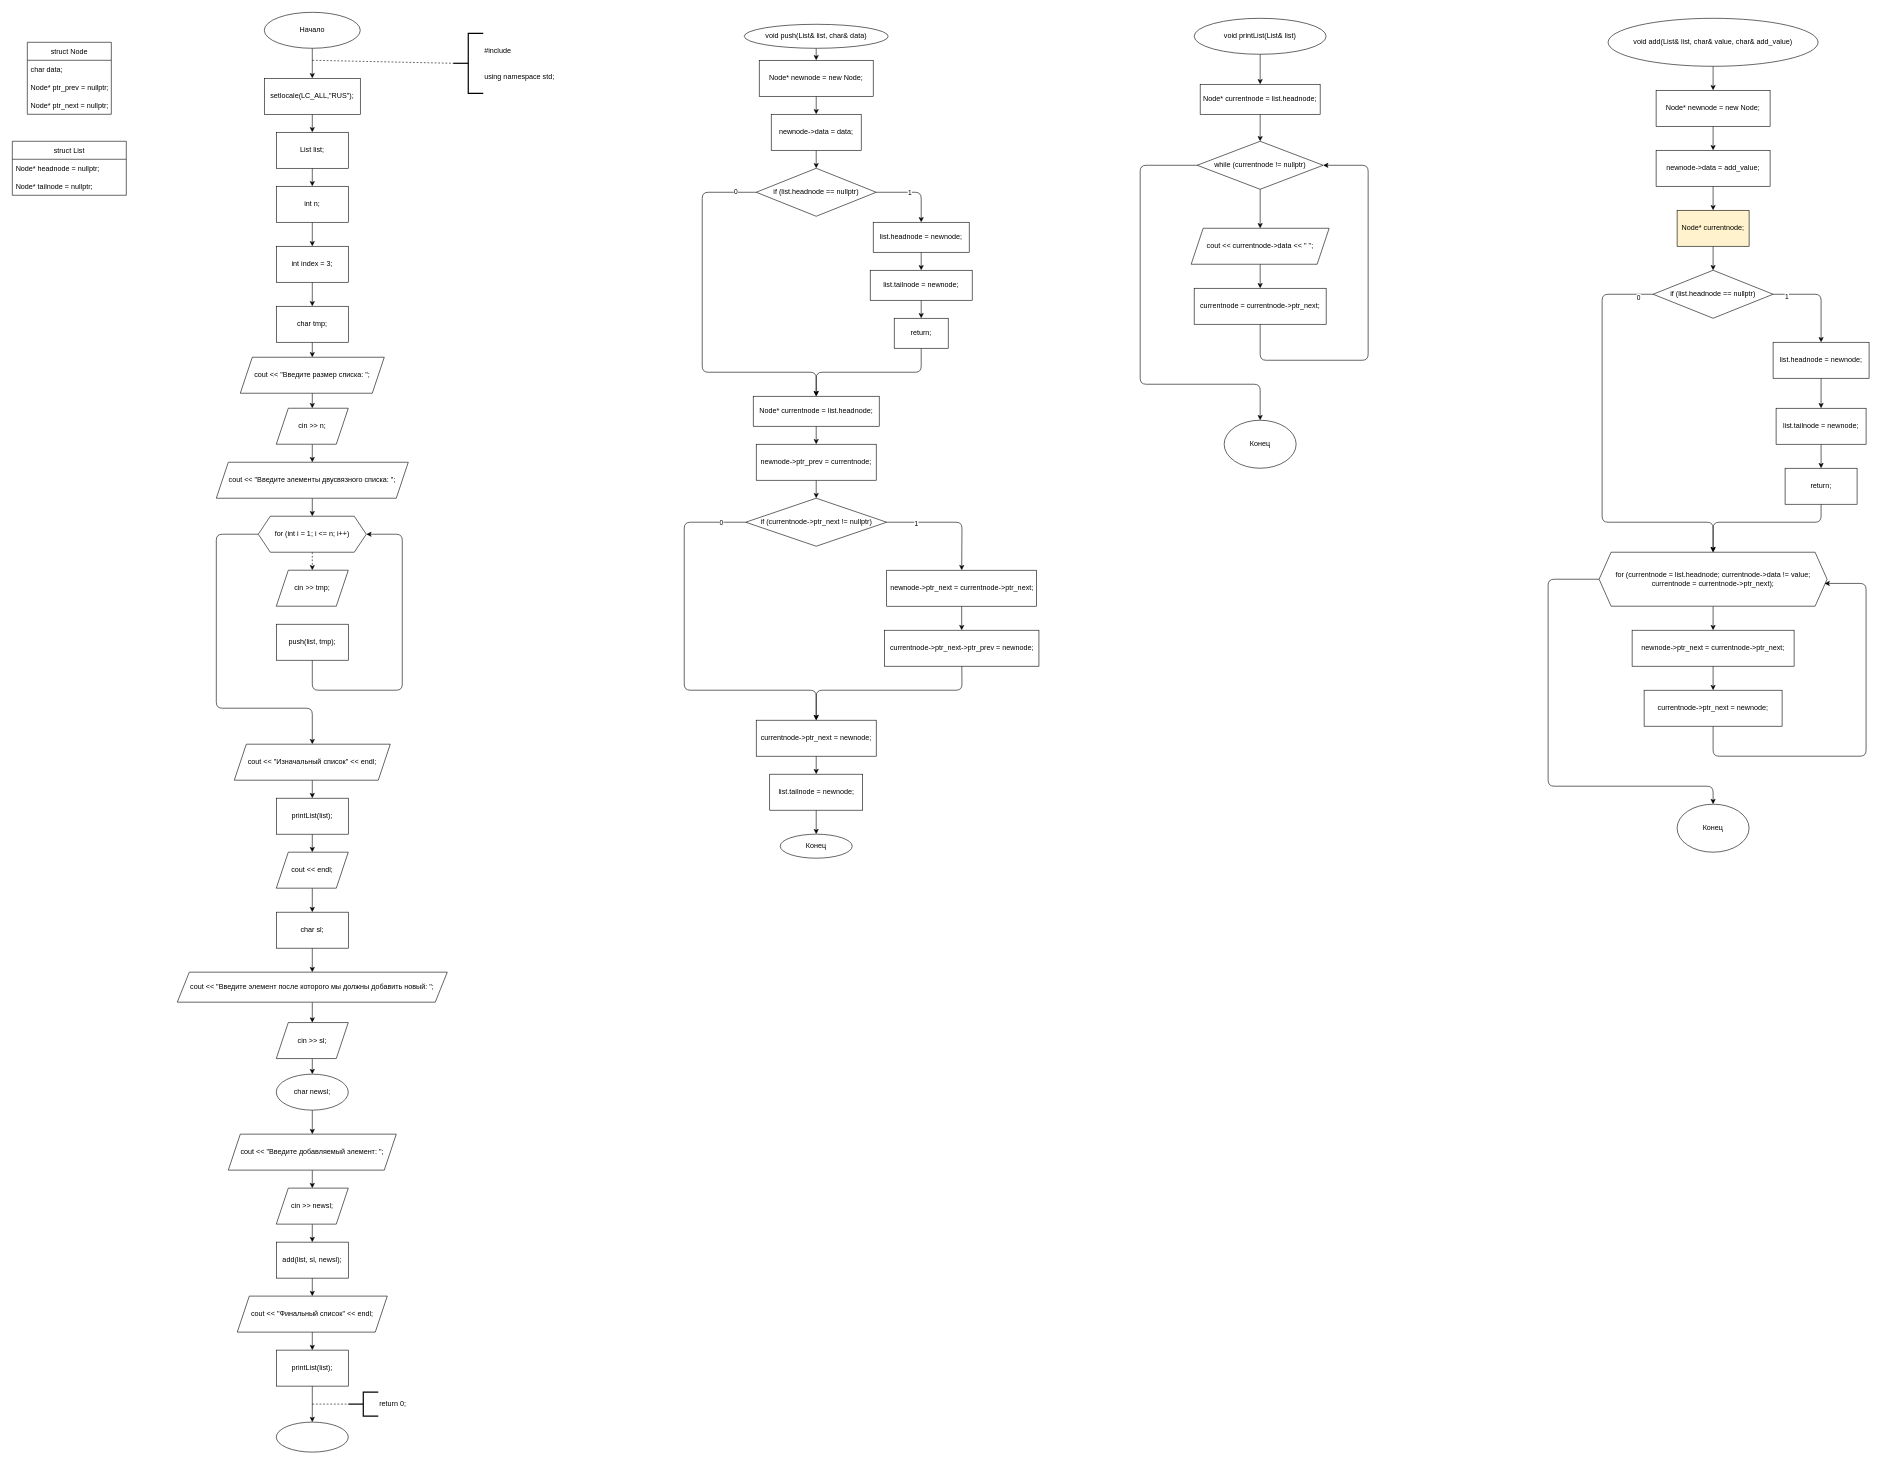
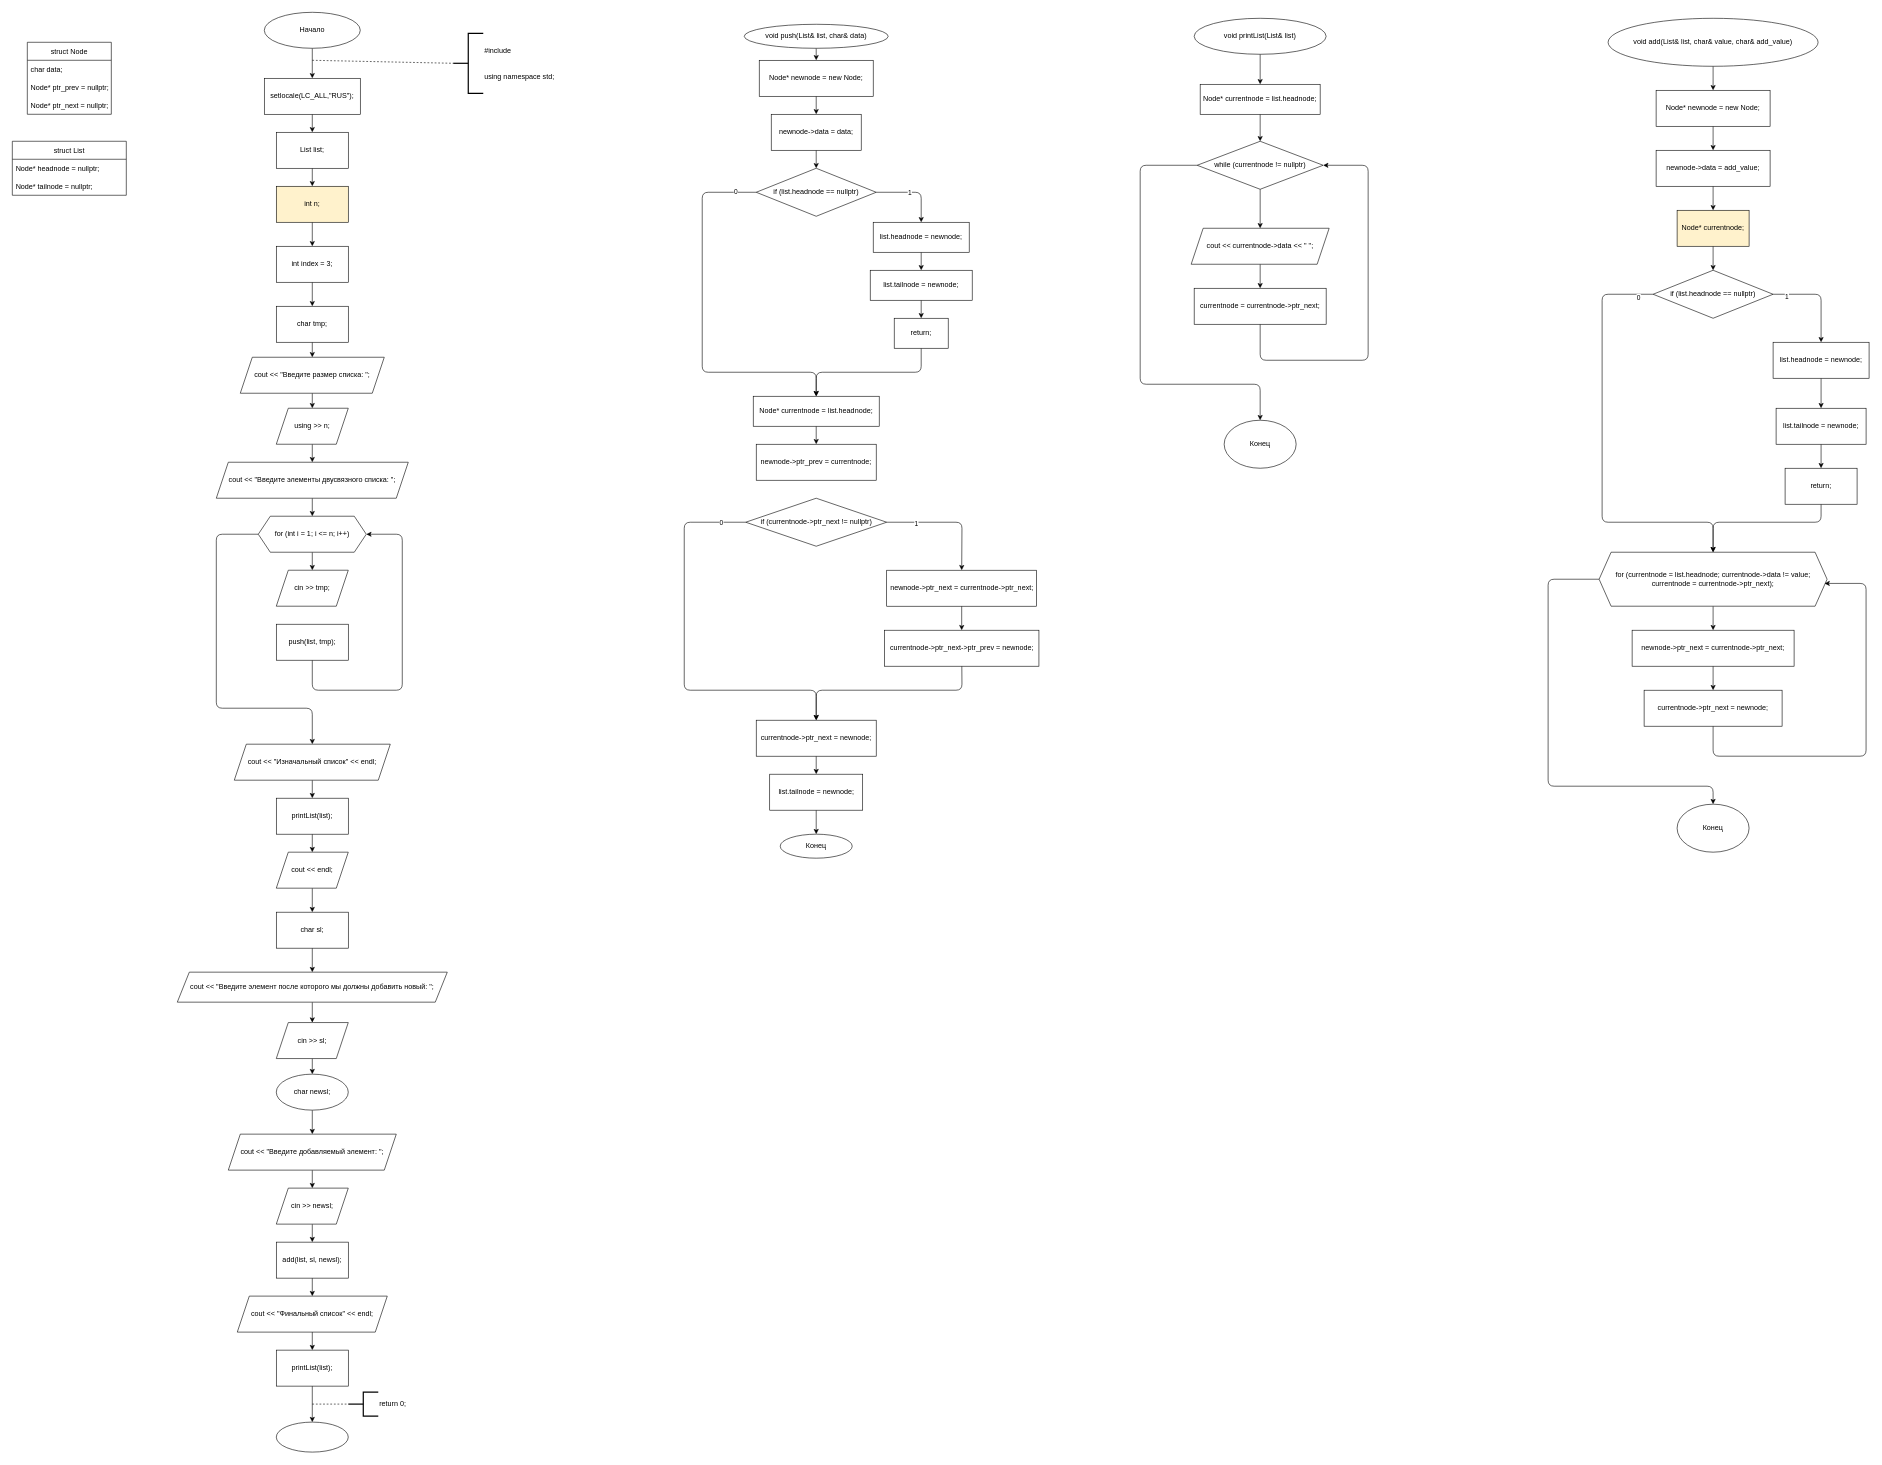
(312, 204) -> (312, 204)
(312, 426) -> (312, 426)
(816, 492) -> none
(312, 559) -> (312, 559)
